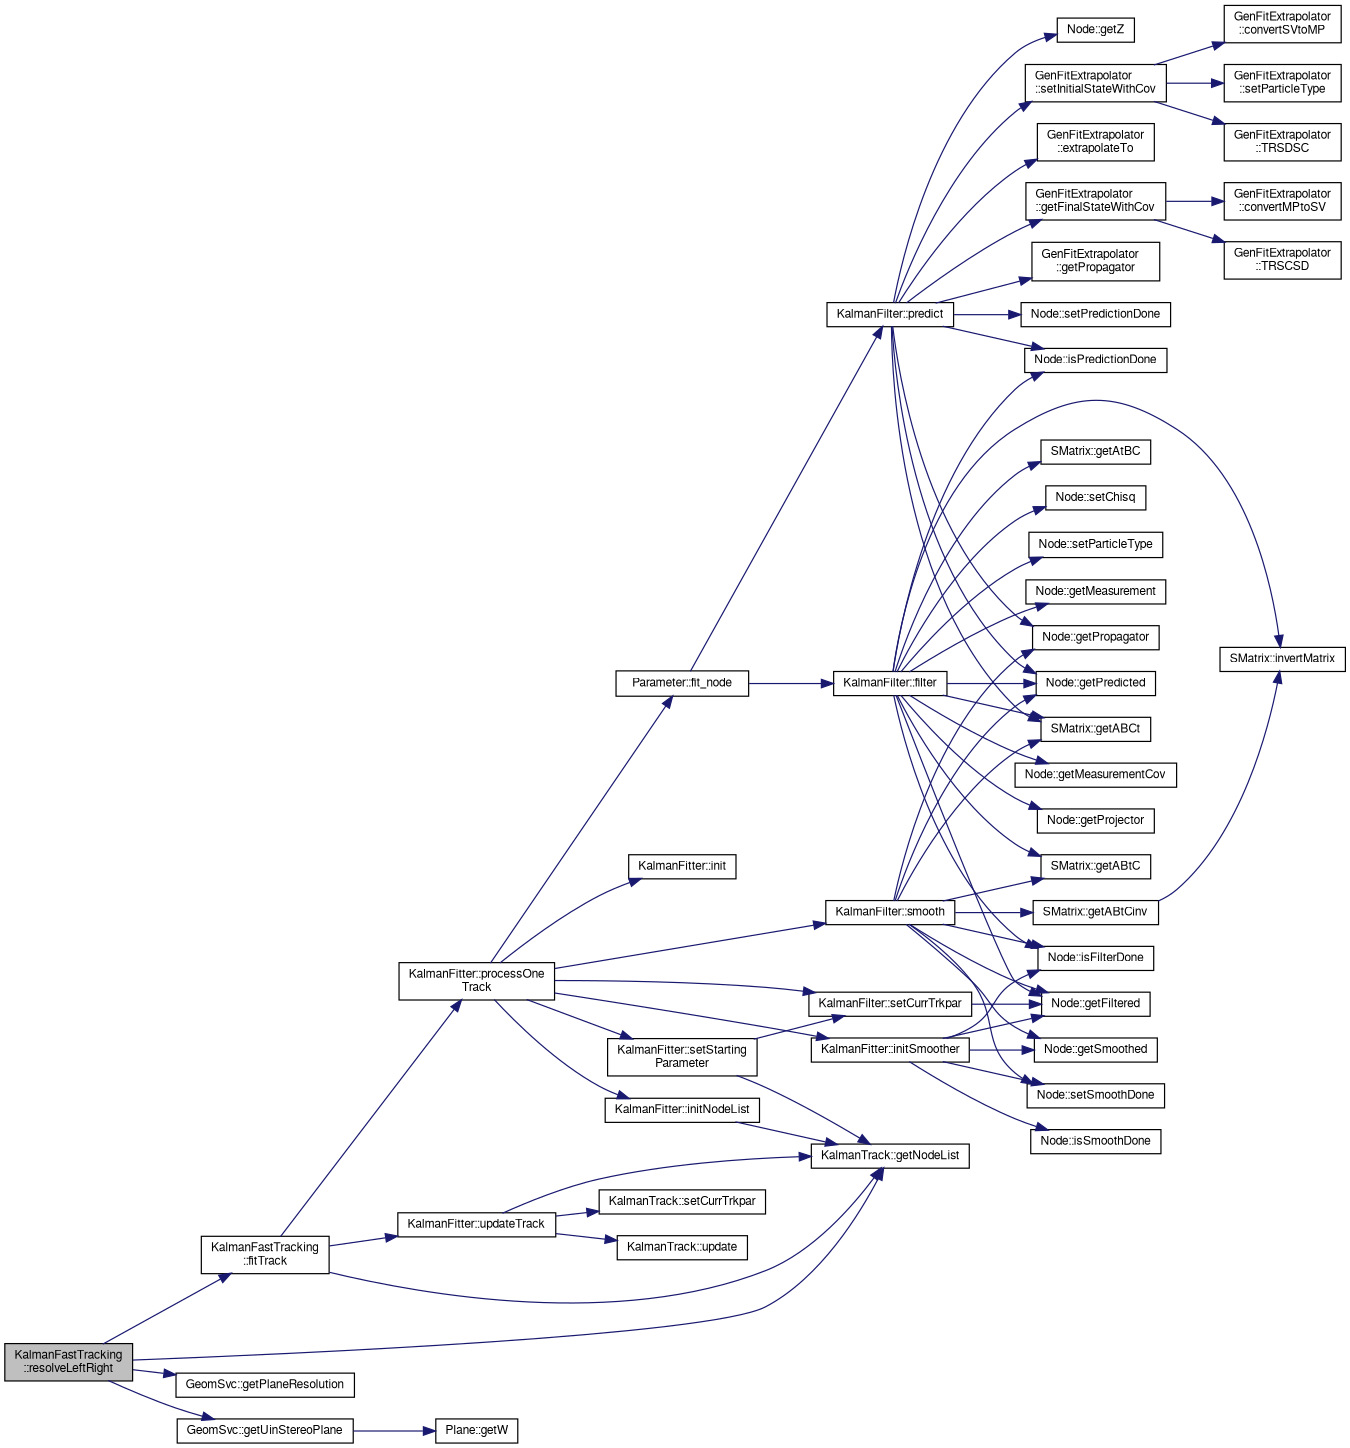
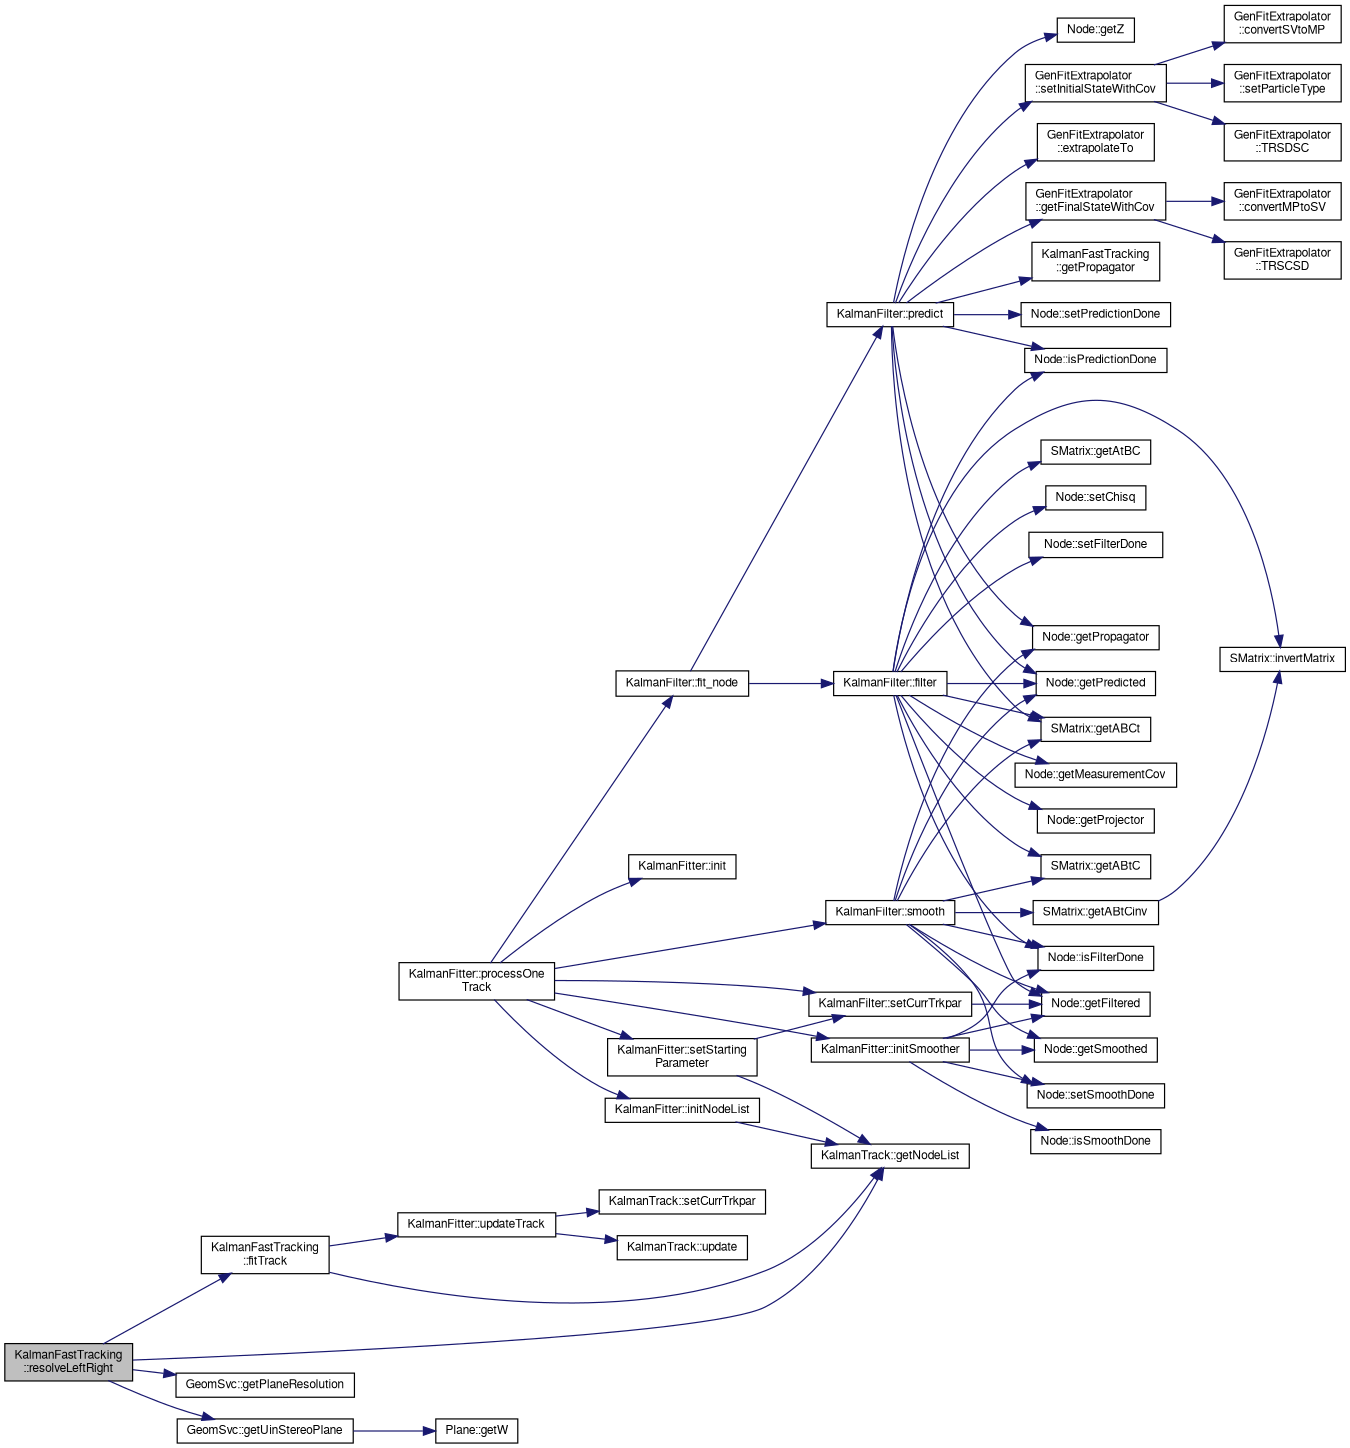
(1096, 262) -> (1096, 262)
(1096, 545) -> (1096, 545)
(1096, 592) -> none
(682, 684) -> (682, 684)
(367, 1123) -> none
(648, 1170) -> none
